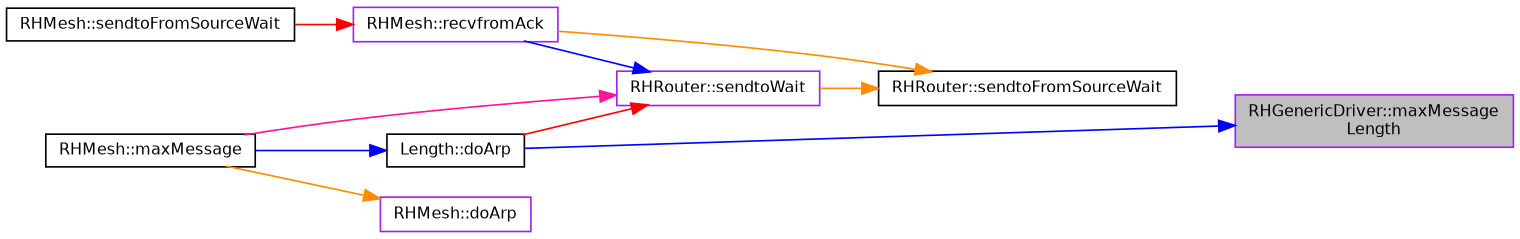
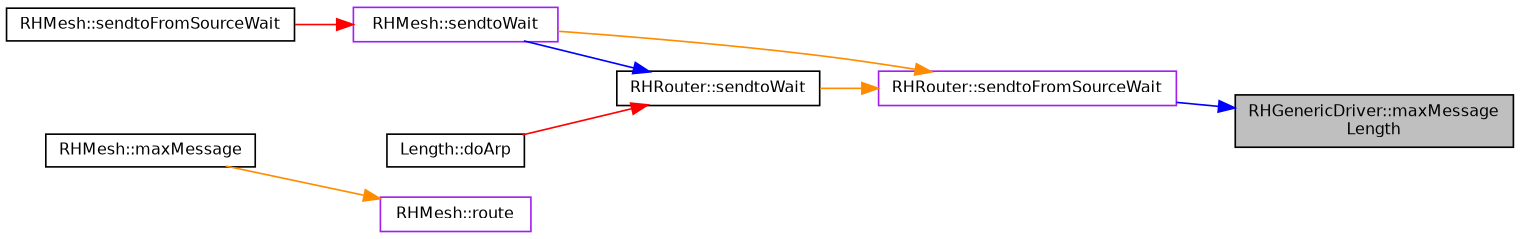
(456, 25) -> (456, 25)
(718, 88) -> (718, 88)
(1027, 88) -> (1027, 88)
(421, 112) -> none
(1374, 121) -> (1374, 121)
(872, 137) -> (1198, 104)
(313, 151) -> none
(456, 214) -> (456, 214)
